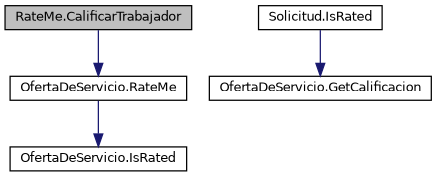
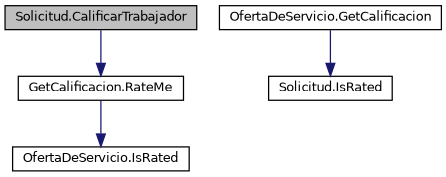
(98, 18) -> (101, 18)
(320, 47) -> (330, 47)
(98, 88) -> (101, 88)
